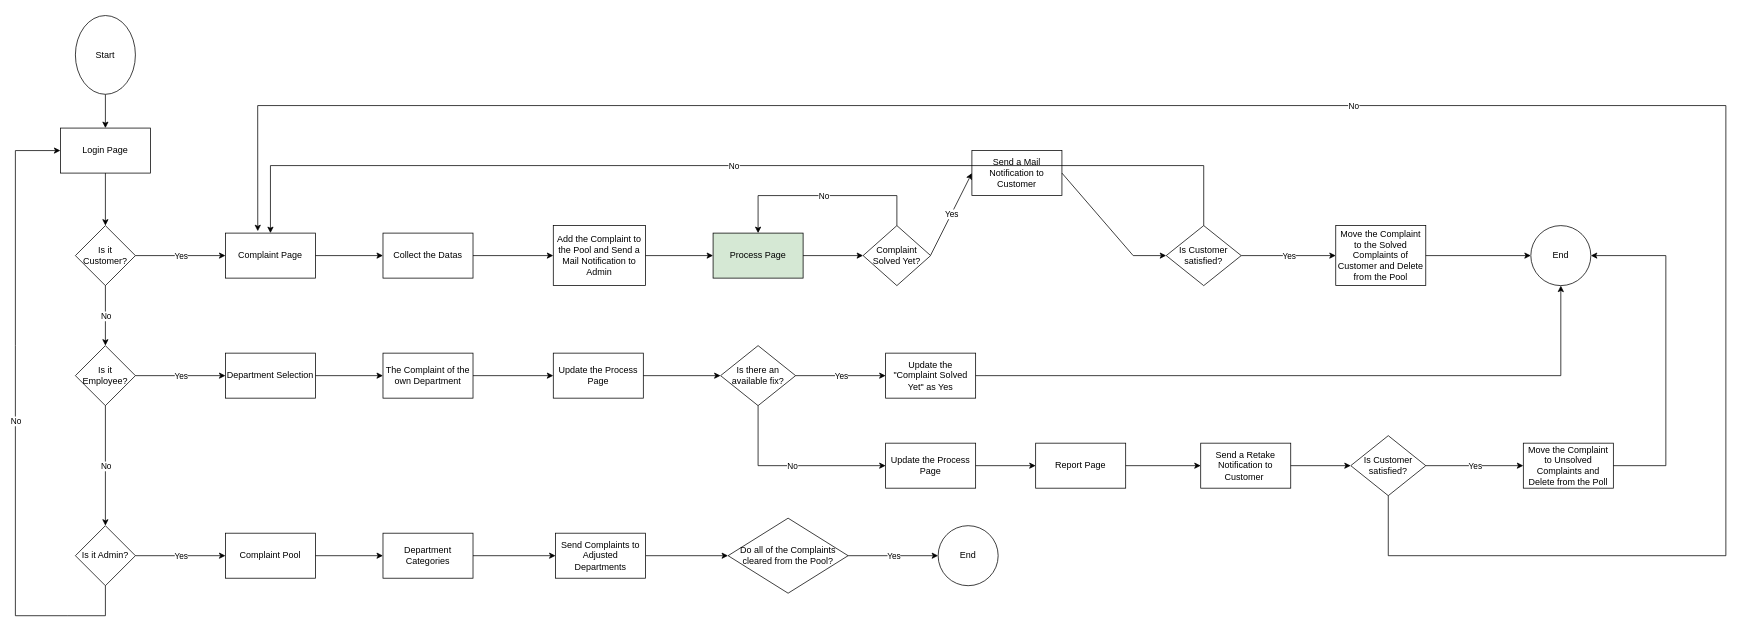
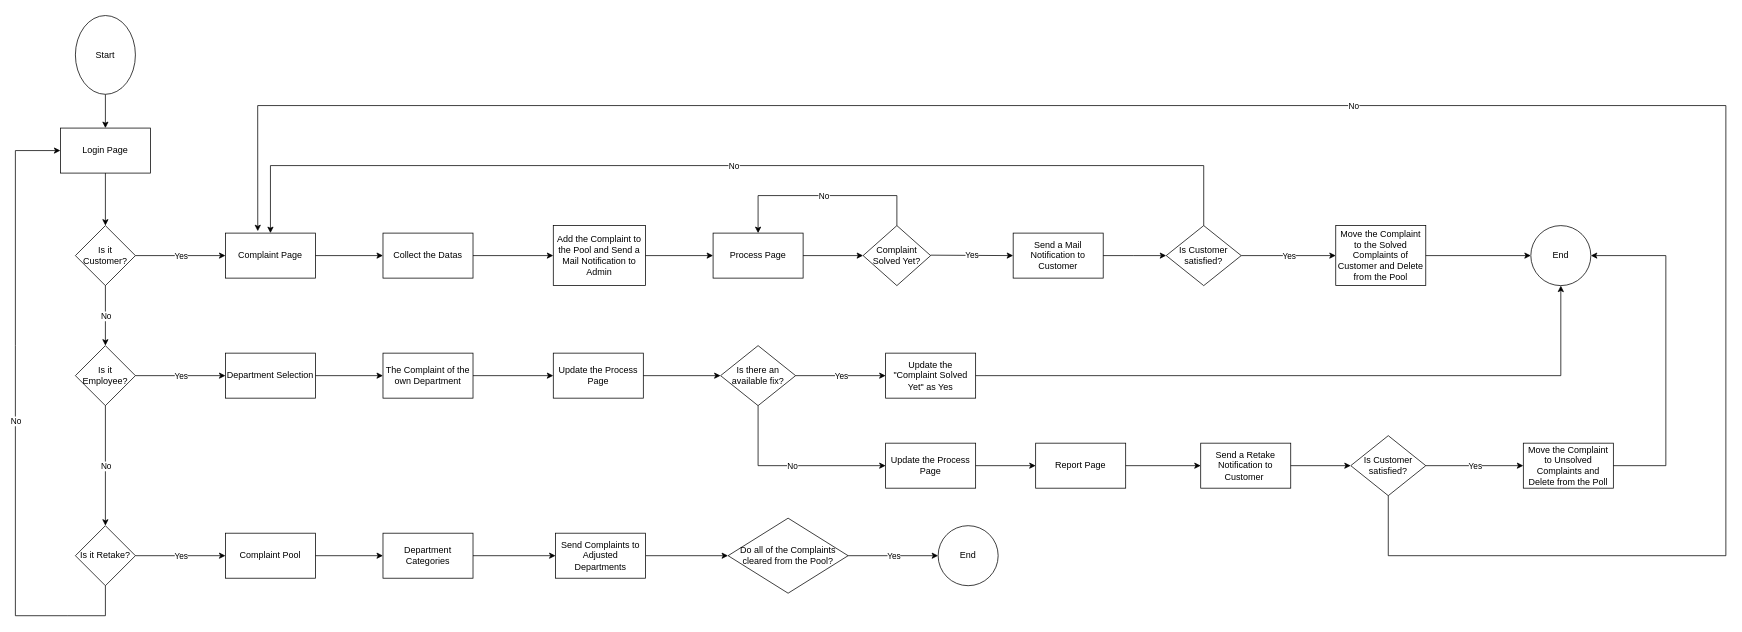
(1017, 173) -> (1058, 255)
(758, 255) -> (758, 255)
(105, 555) -> (105, 555)
